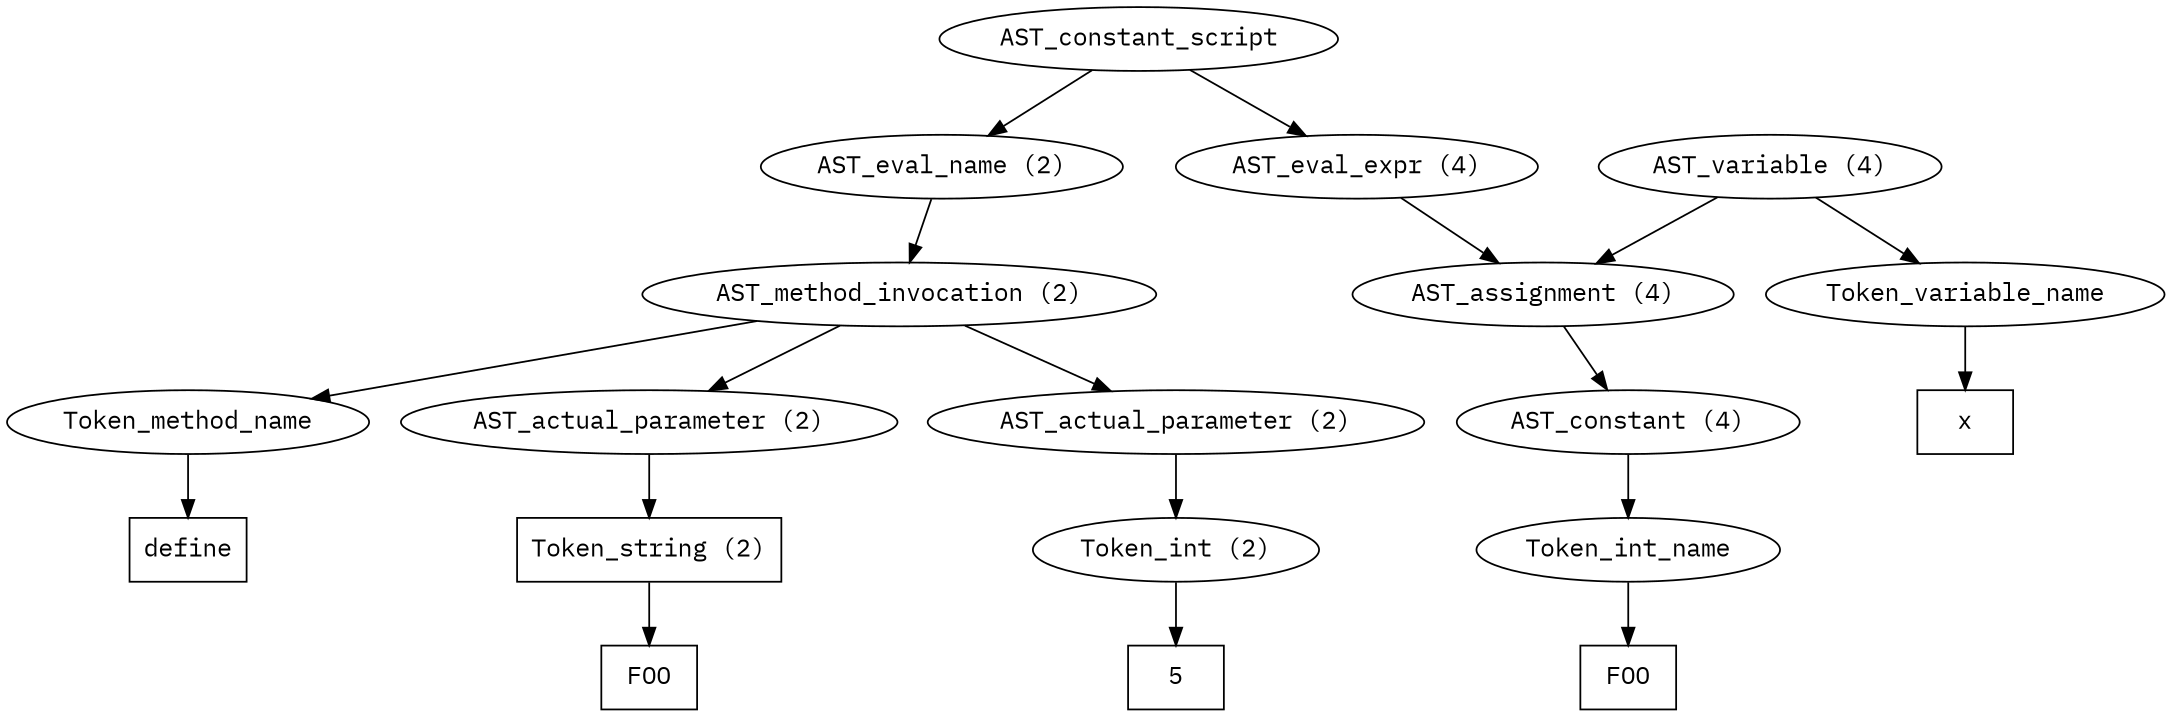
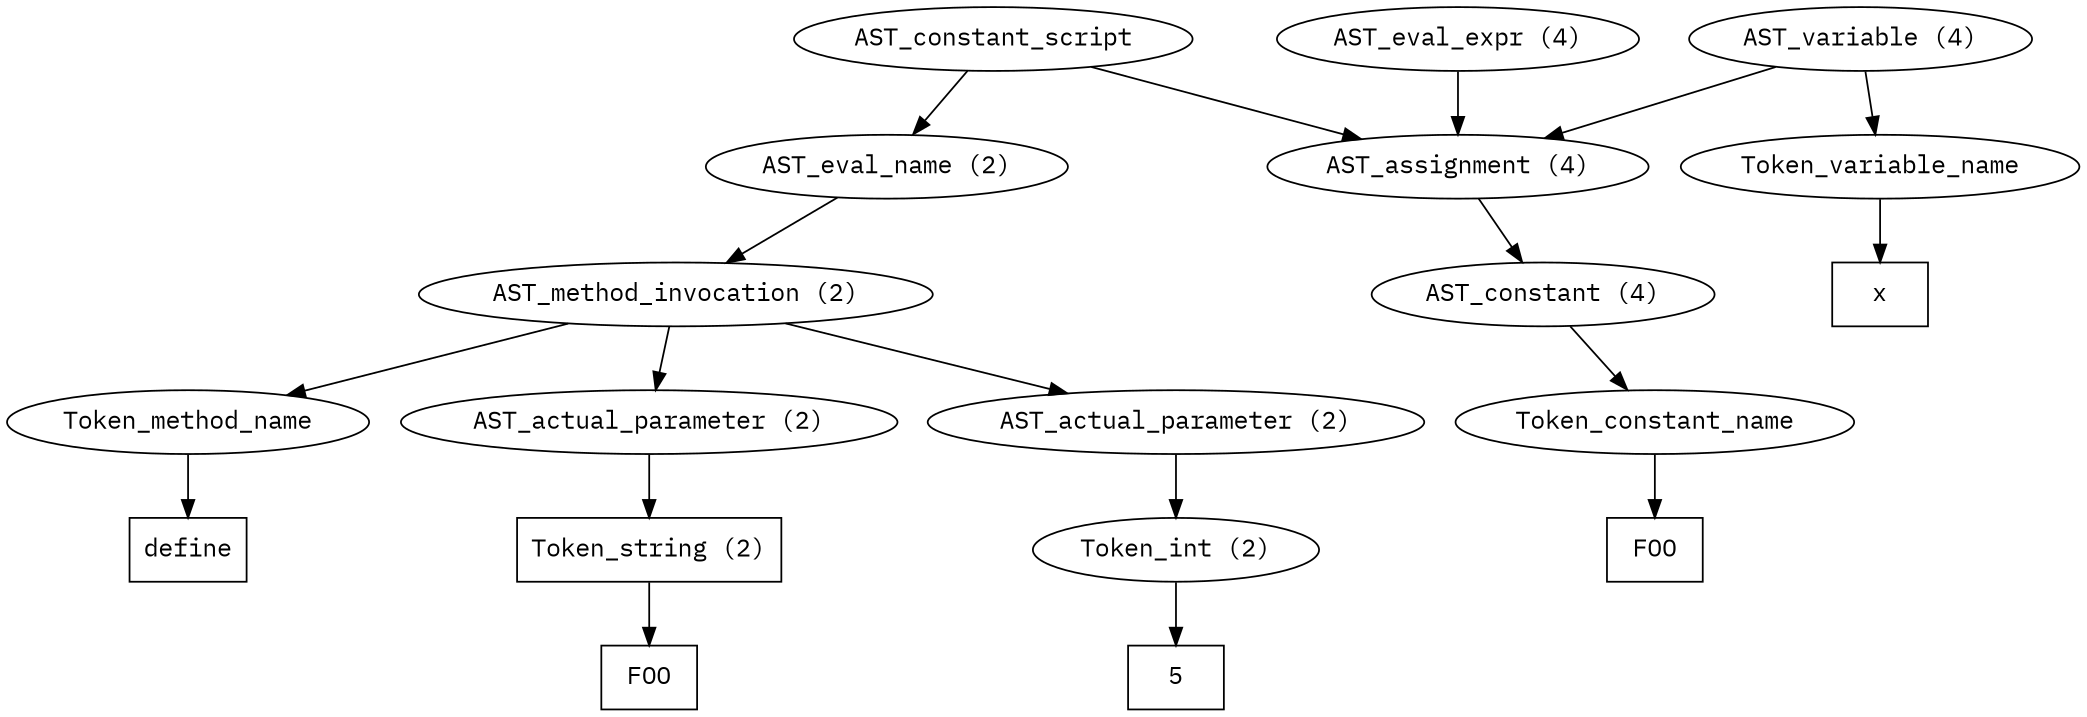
(1240, 98) -> (1218, 101)
(1628, 550) -> (1655, 422)
